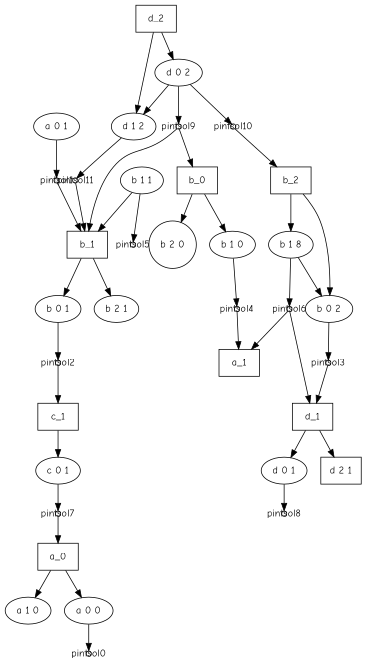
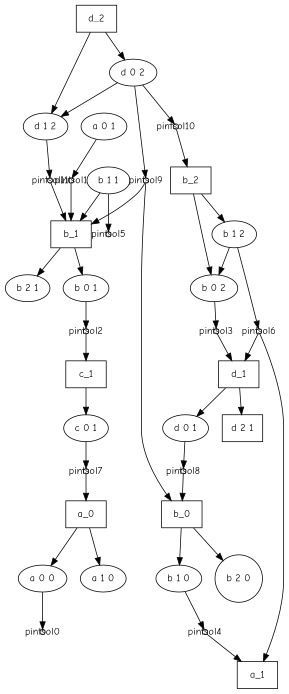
(291, 245) -> (234, 234)
none -> (183, 484)
